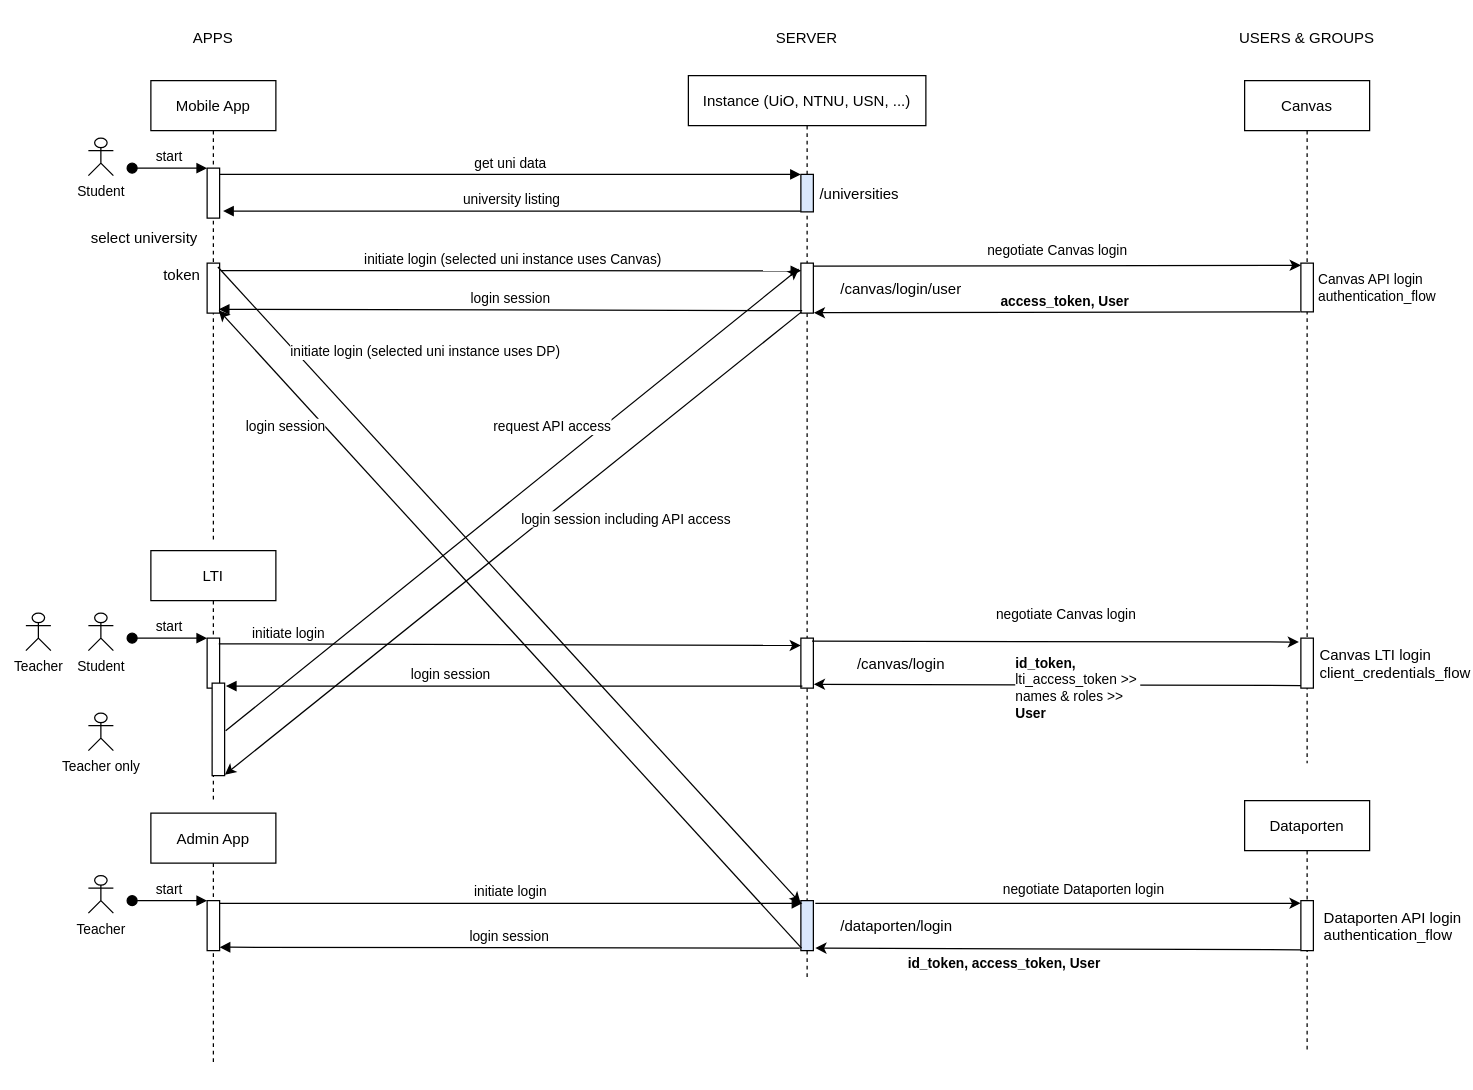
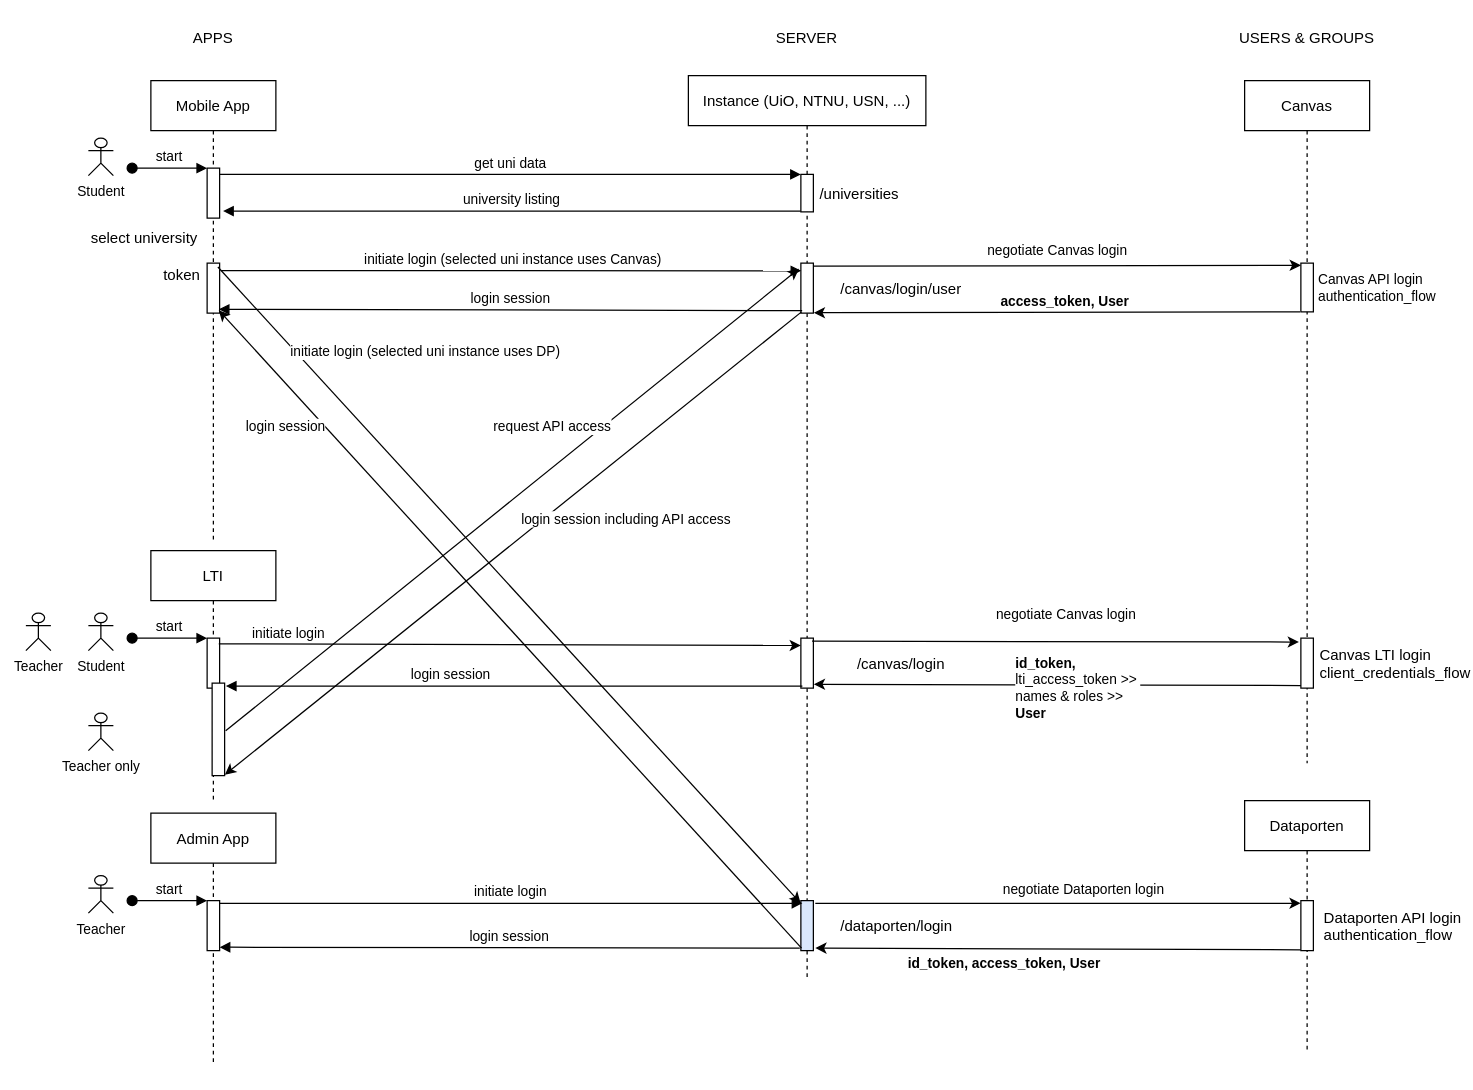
(807, 193) -> (807, 193)
